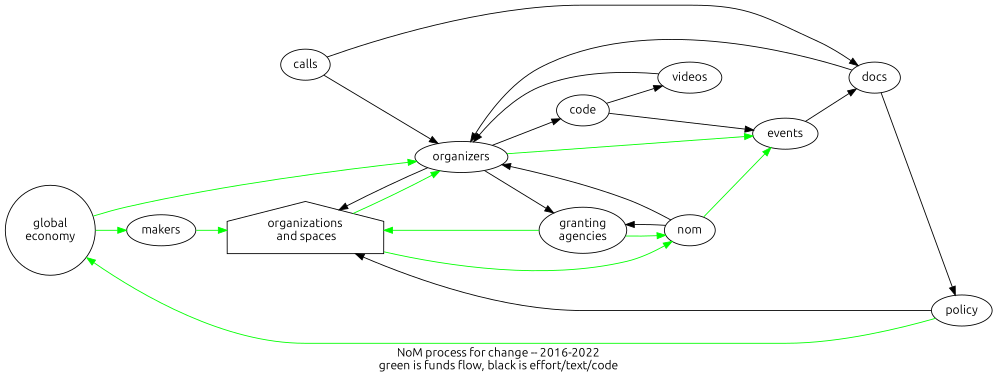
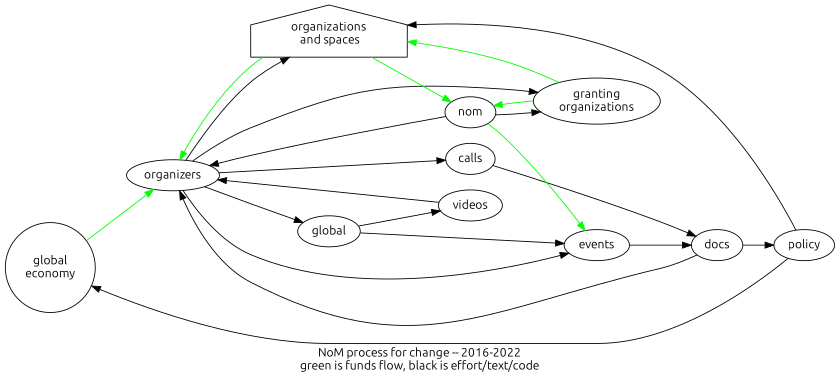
(377, 107) -> (328, 167)
(583, 110) -> (329, 231)
(626, 145) -> (358, 278)
(161, 230) -> none
(583, 230) -> (597, 101)
(507, 343) -> (451, 343)
